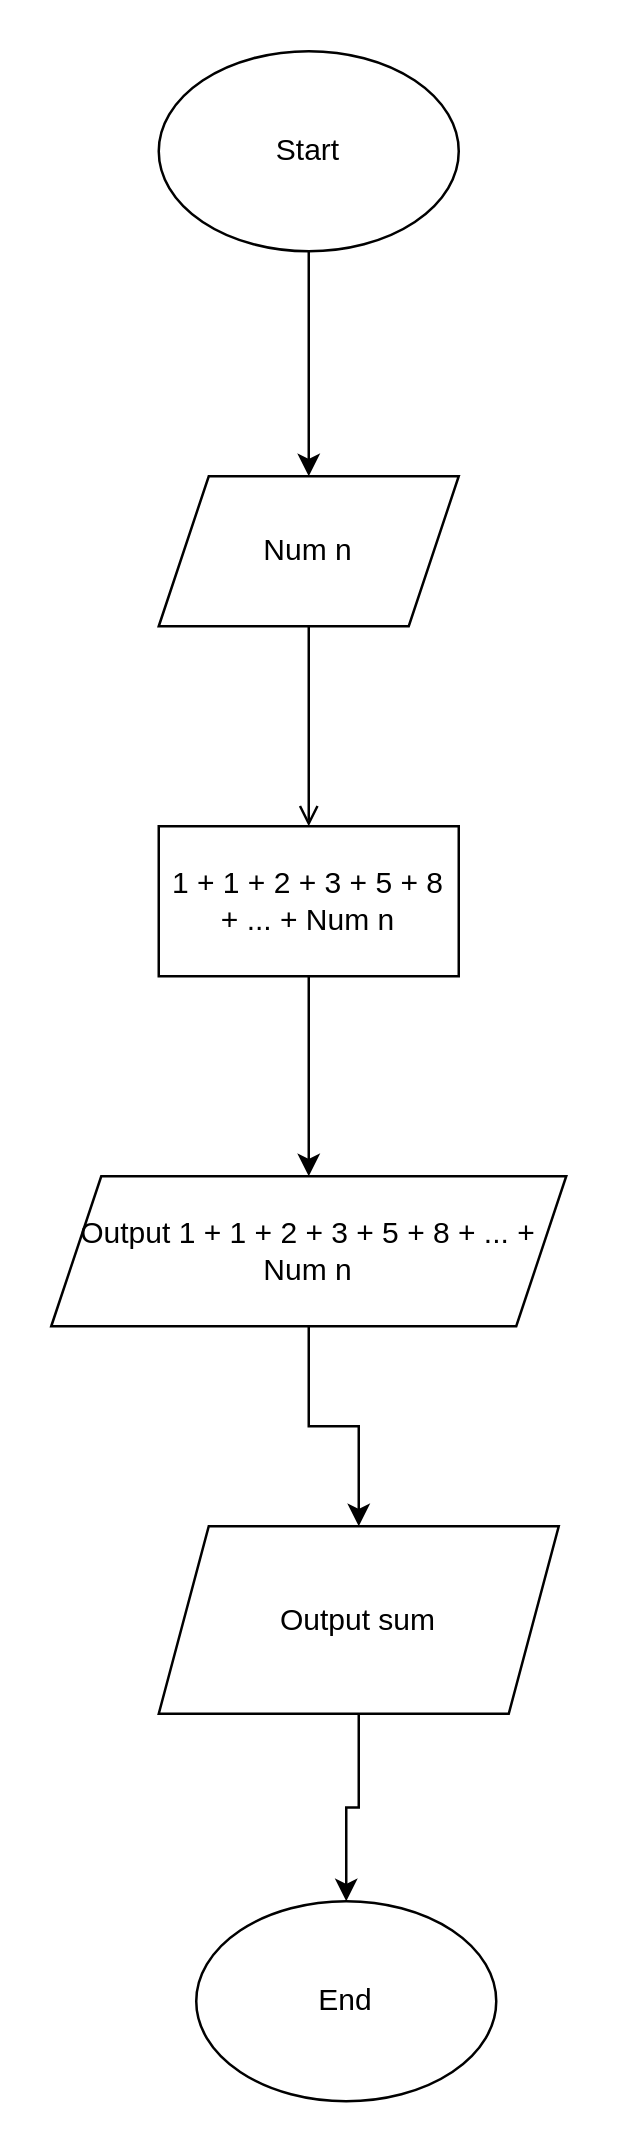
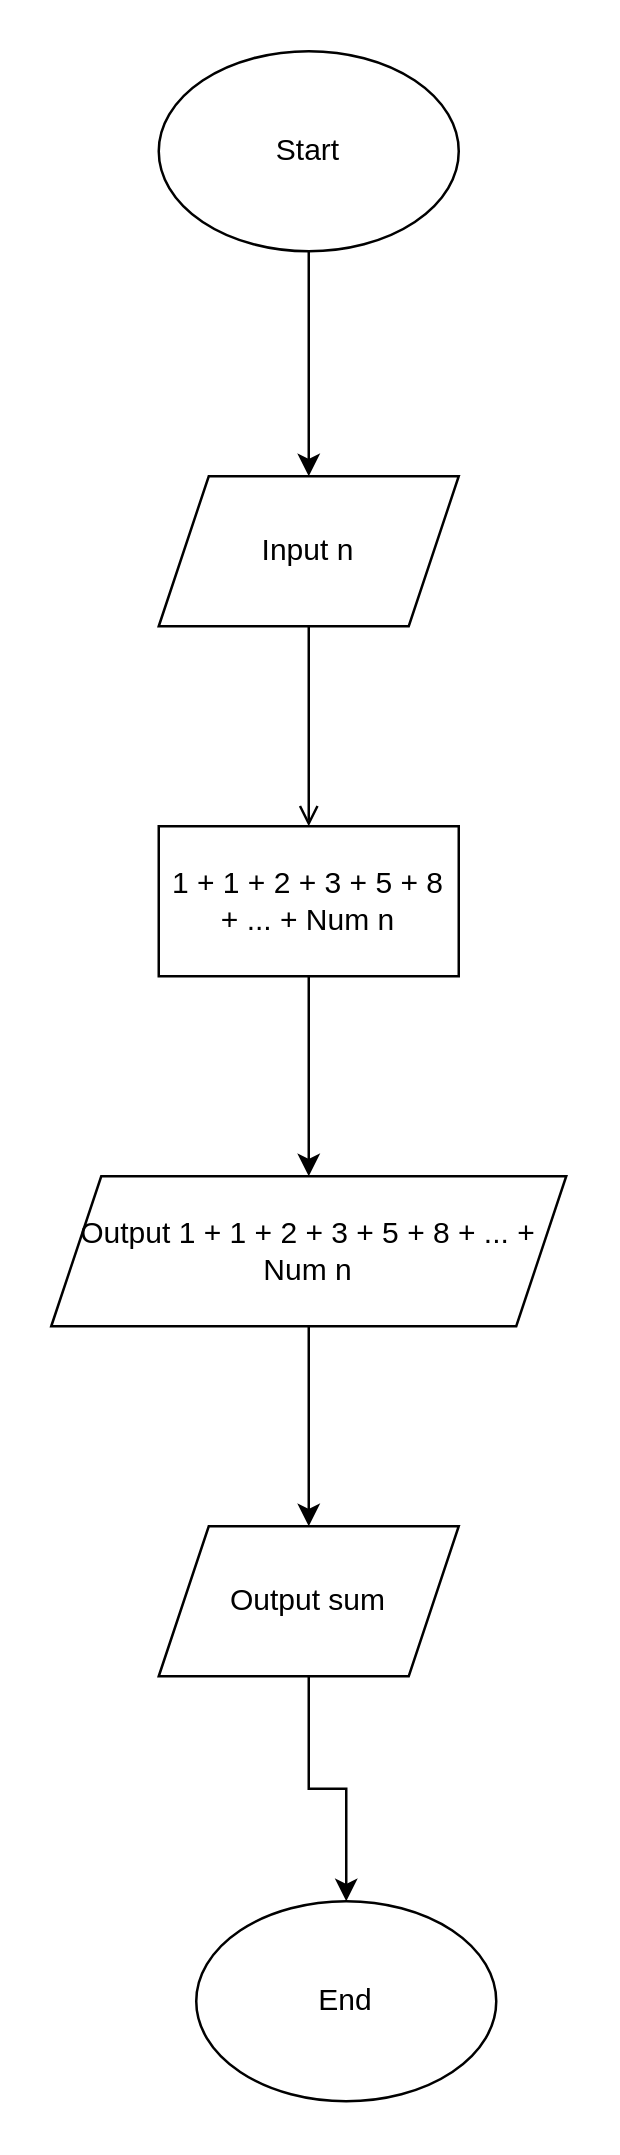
(309, 551) -> (309, 551)
(359, 1620) -> (309, 1601)
